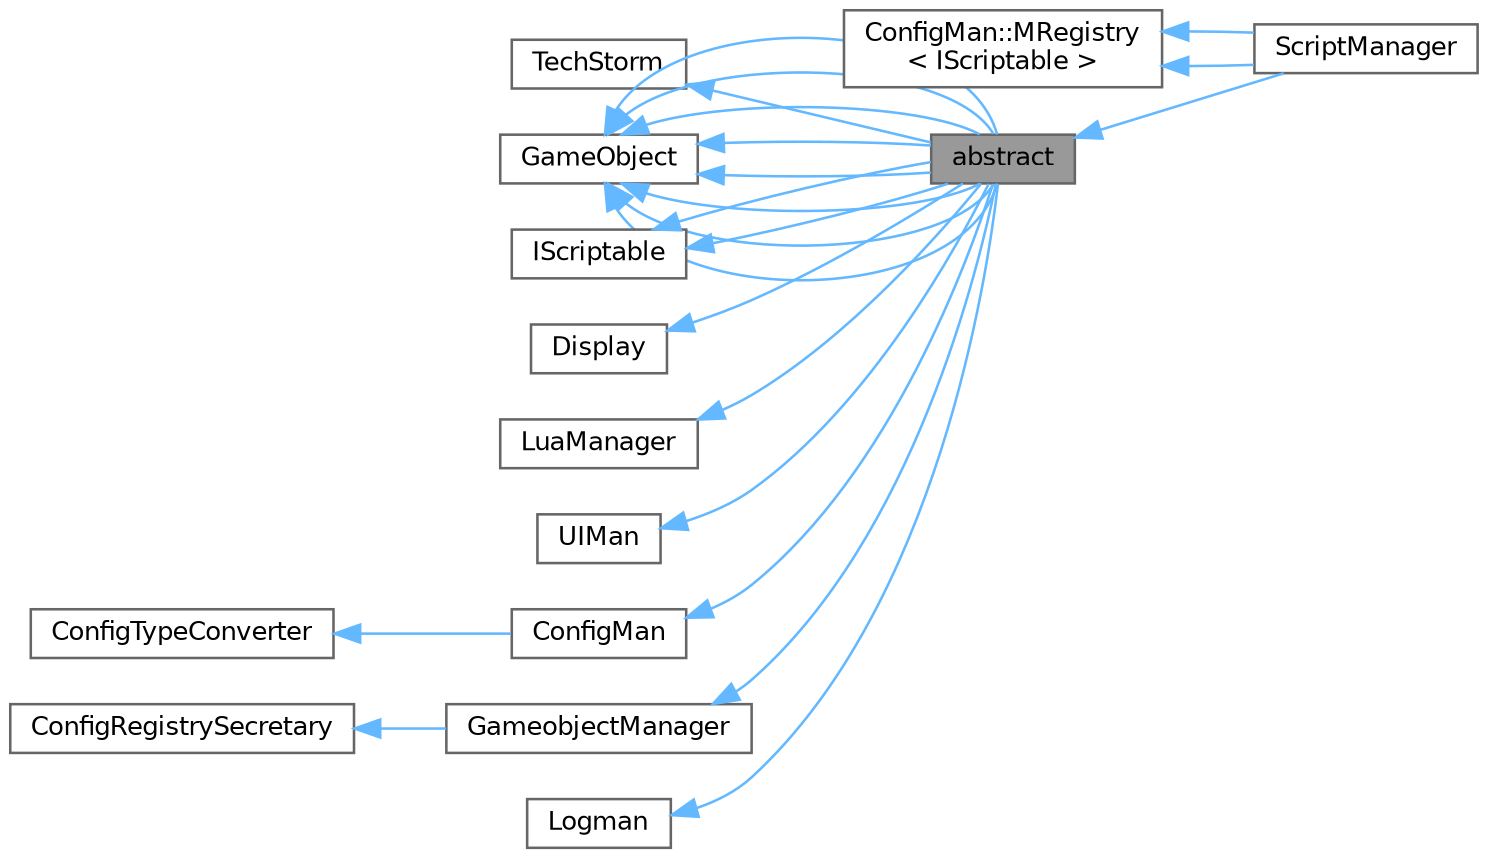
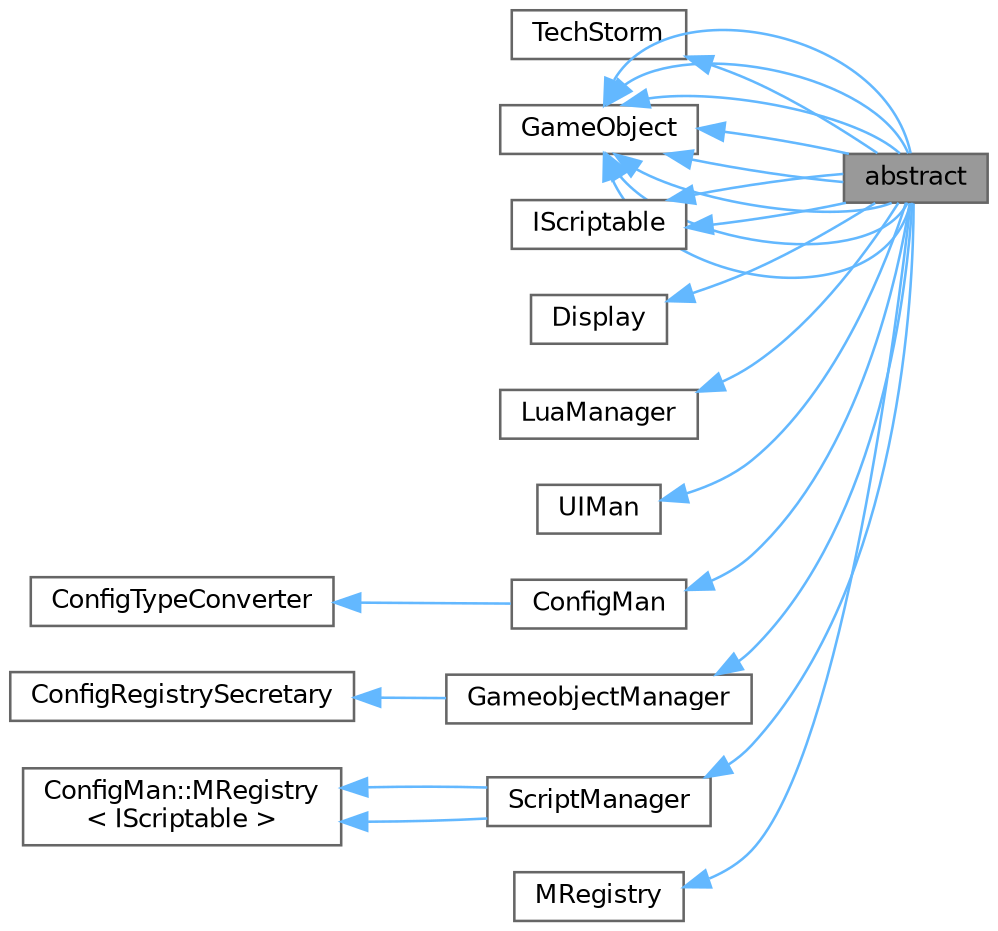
(1192, 102) -> (819, 645)
(599, 823) -> (599, 897)
